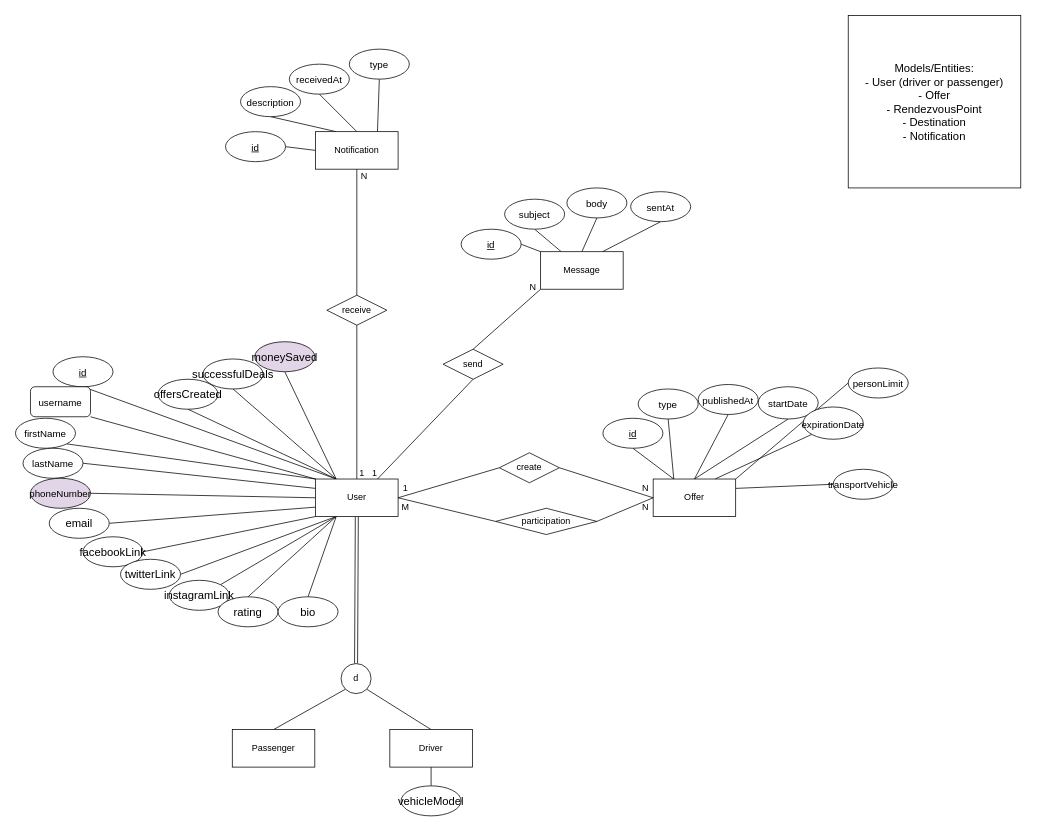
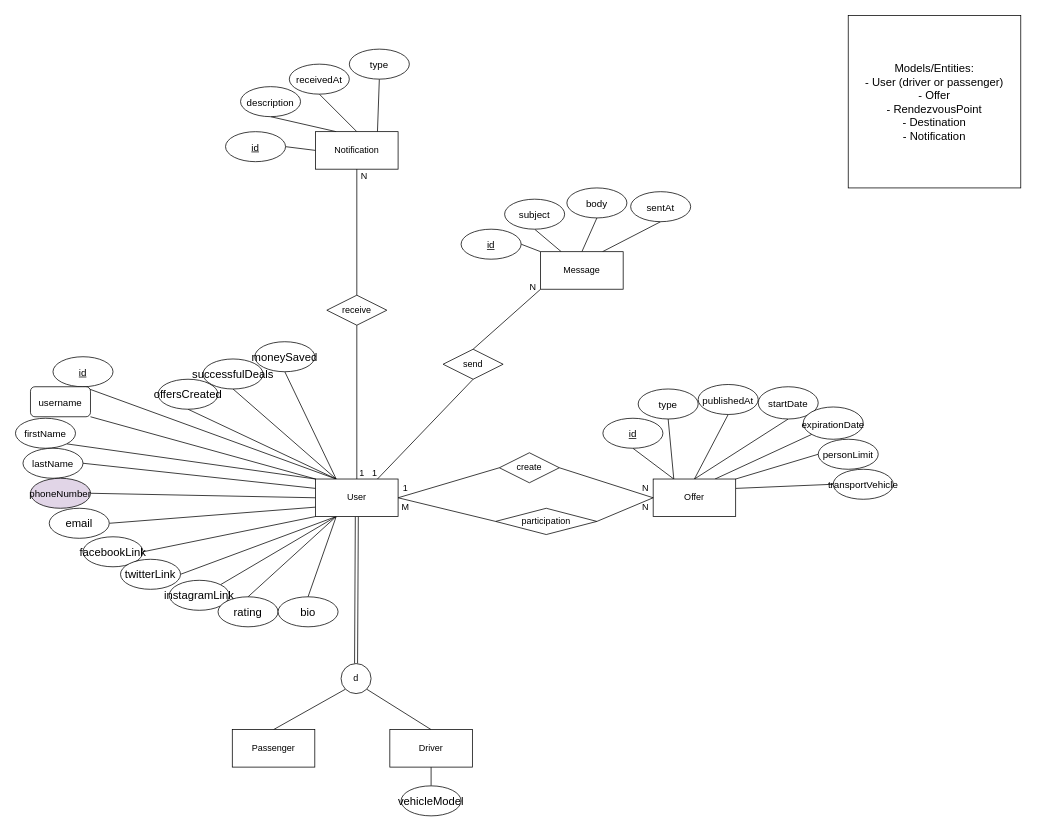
(285, 357) -> (285, 357)
(878, 383) -> (848, 454)
